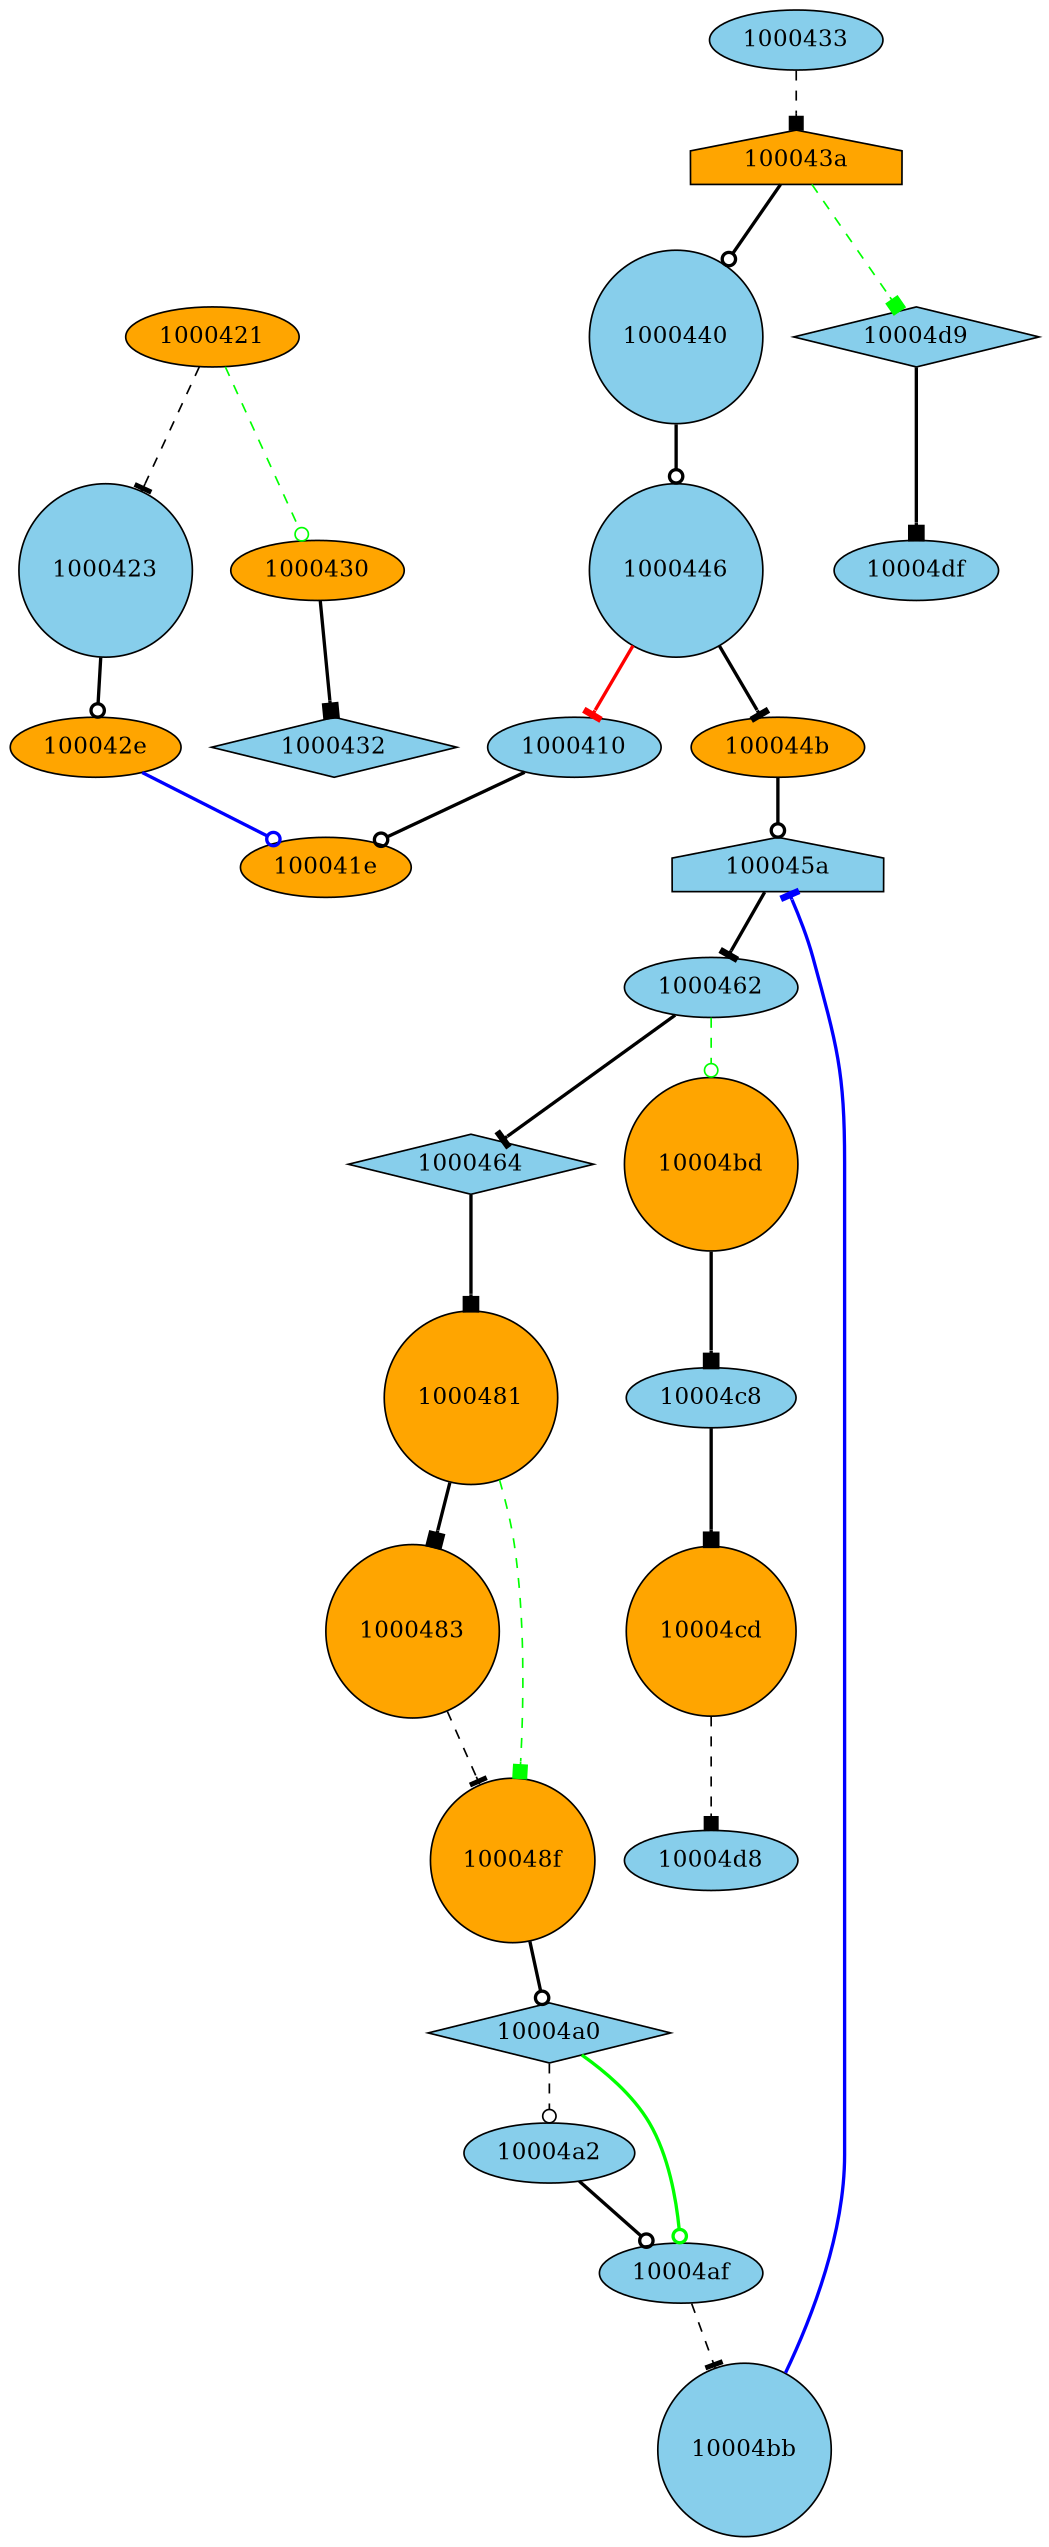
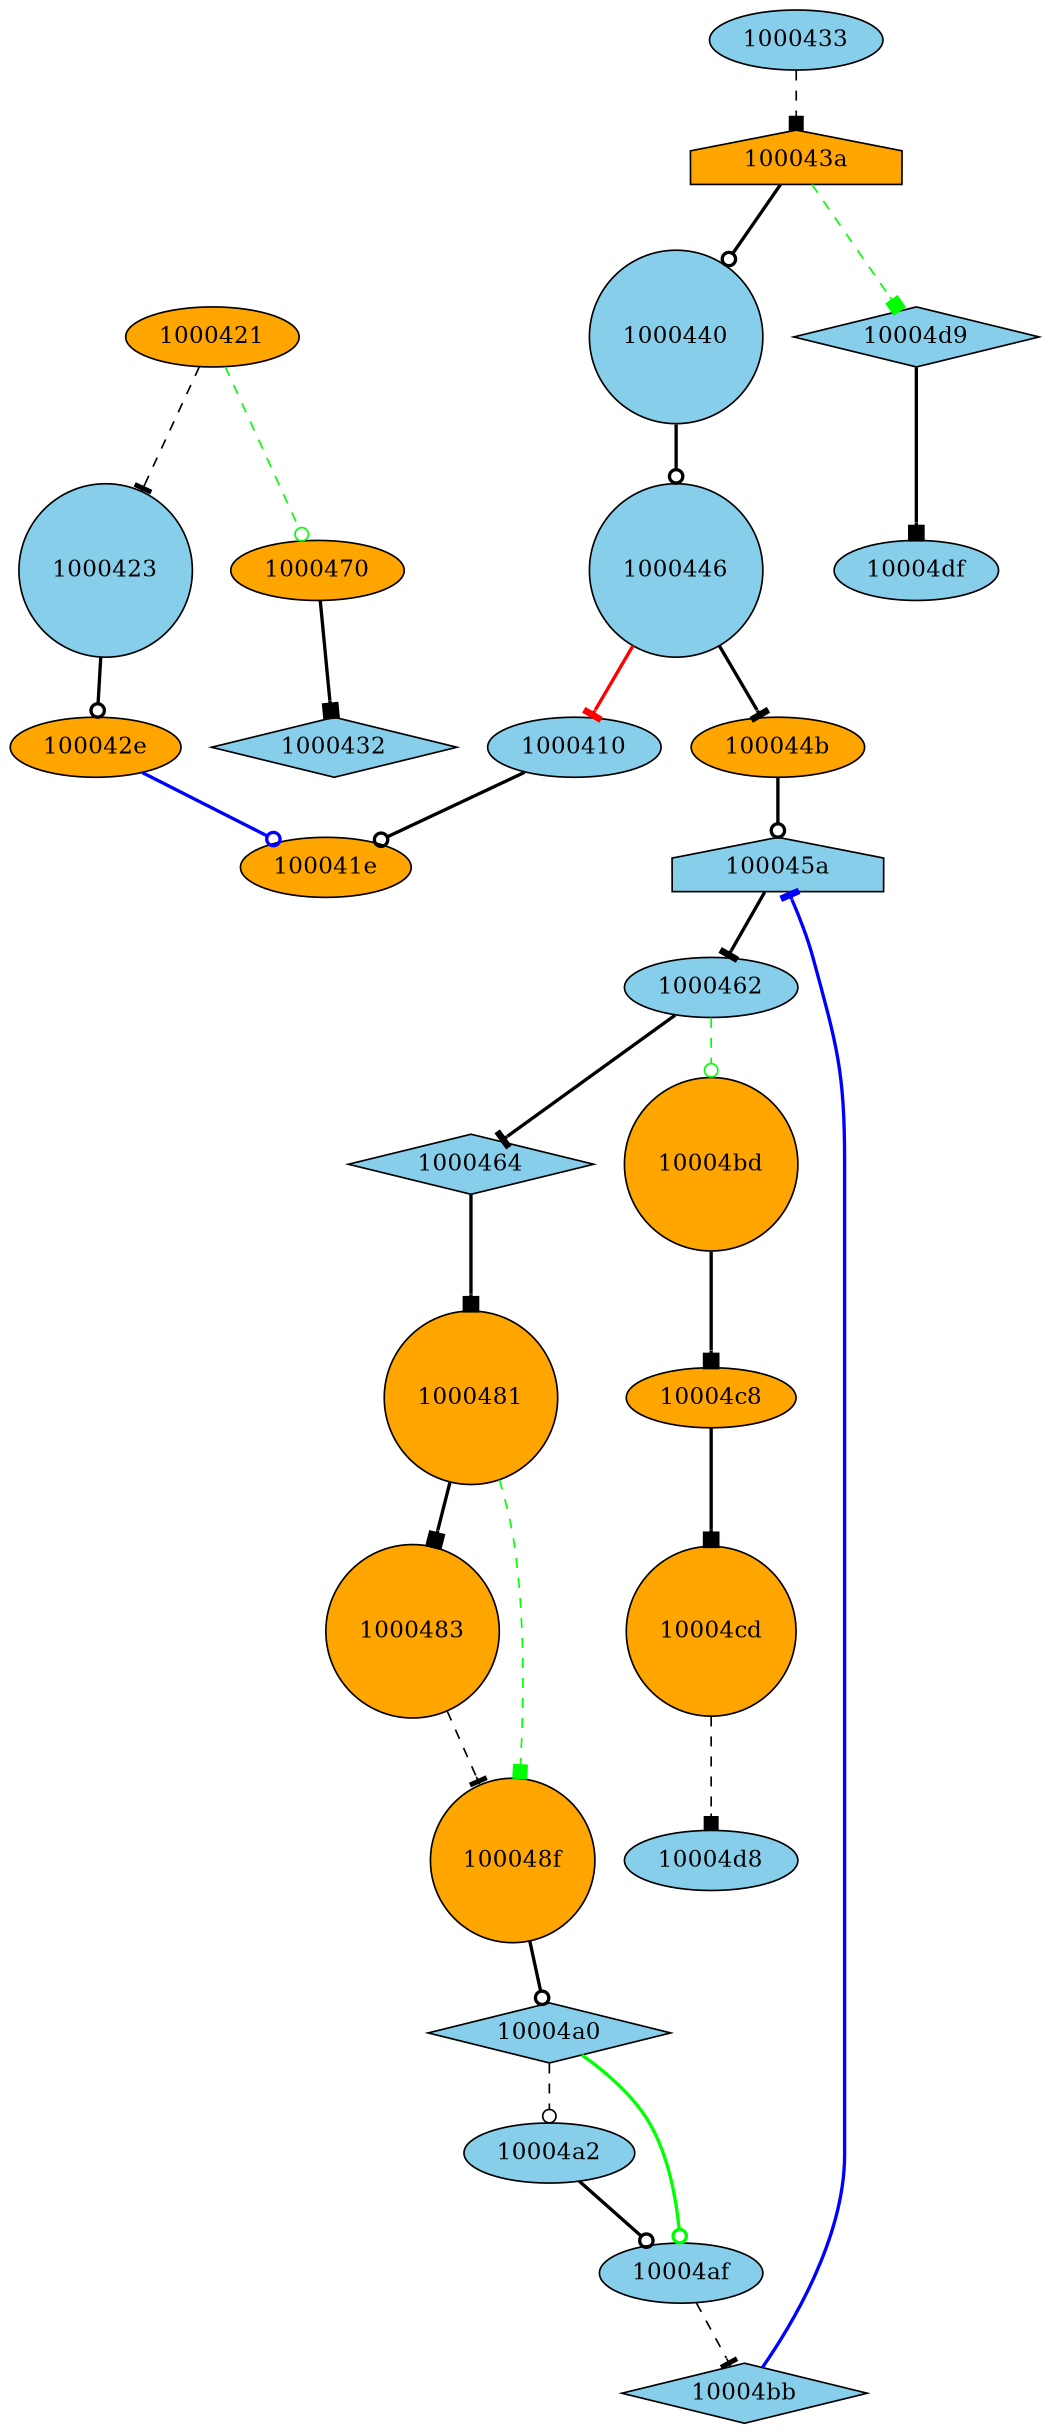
(318, 570) -> (318, 570)
(711, 1398) -> (711, 1398)
(745, 2450) -> (745, 2393)
